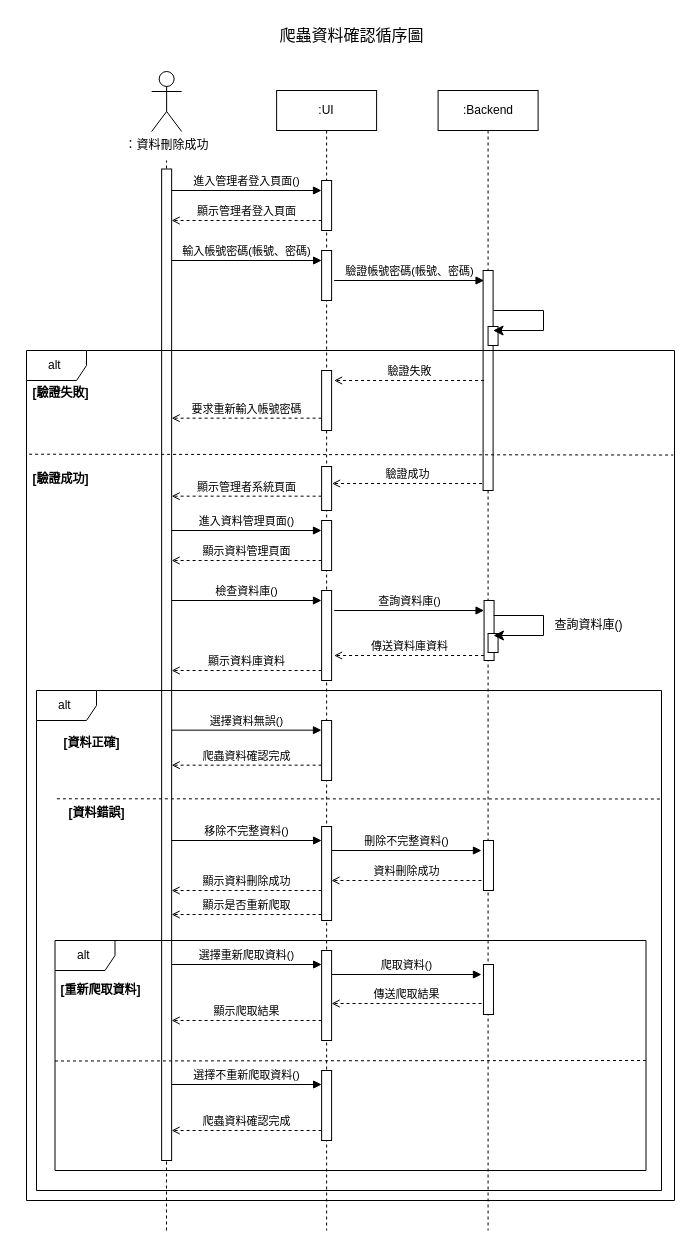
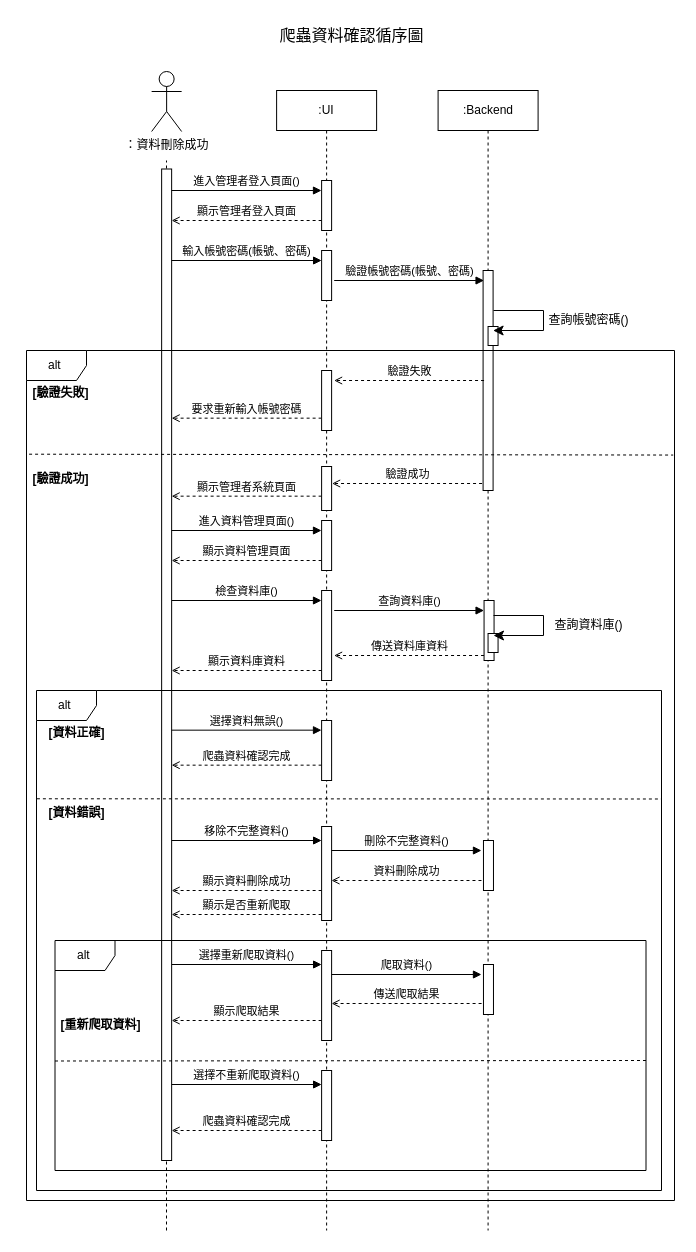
none -> (588, 321)
(92, 744) -> (77, 734)
(97, 814) -> (77, 814)
(100, 991) -> (100, 1026)
